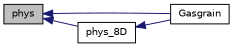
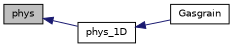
(112, 13) -> none
(107, 33) -> (107, 33)
